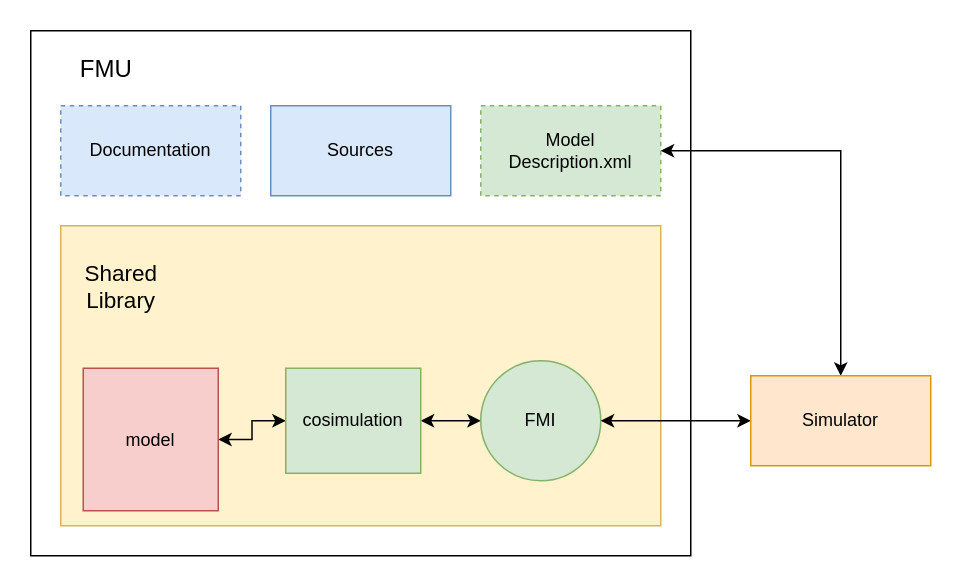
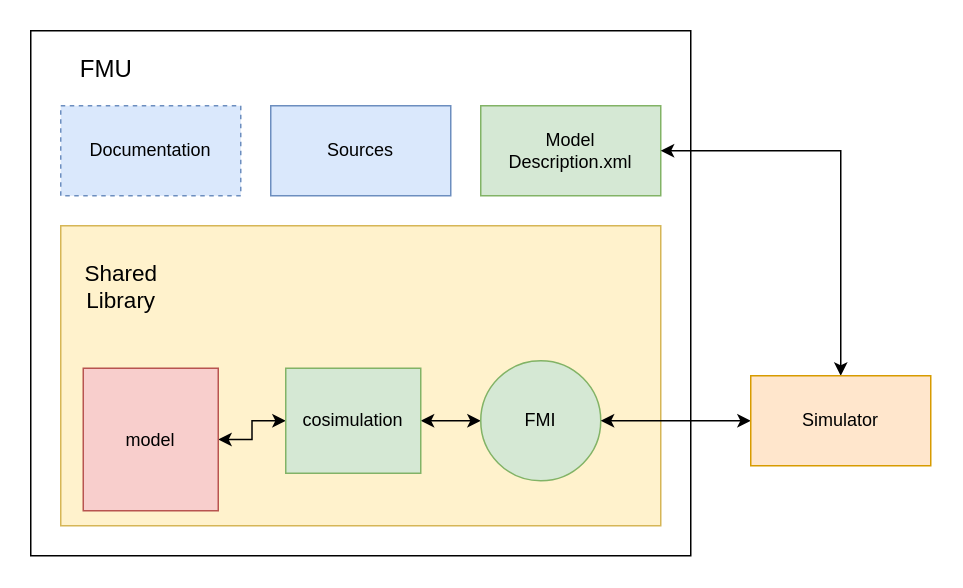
(571, 151) -> (571, 151)
